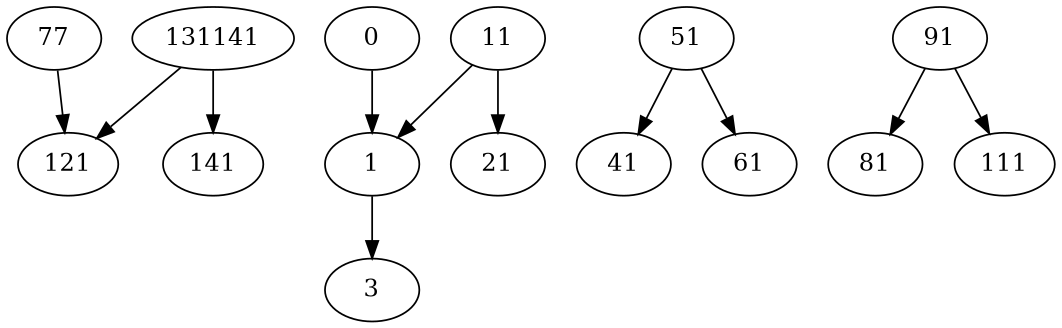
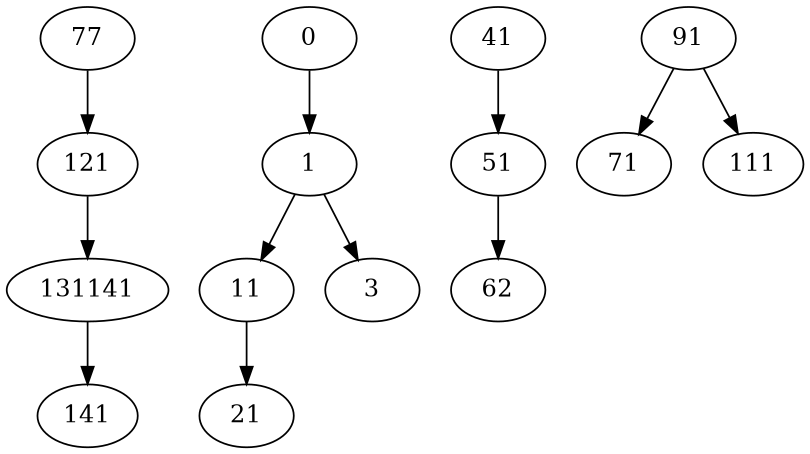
(659, 94) -> (498, 93)
(442, 95) -> (282, 219)
(146, 97) -> (88, 219)
(750, 164) -> (498, 290)
(875, 164) -> (624, 164)
